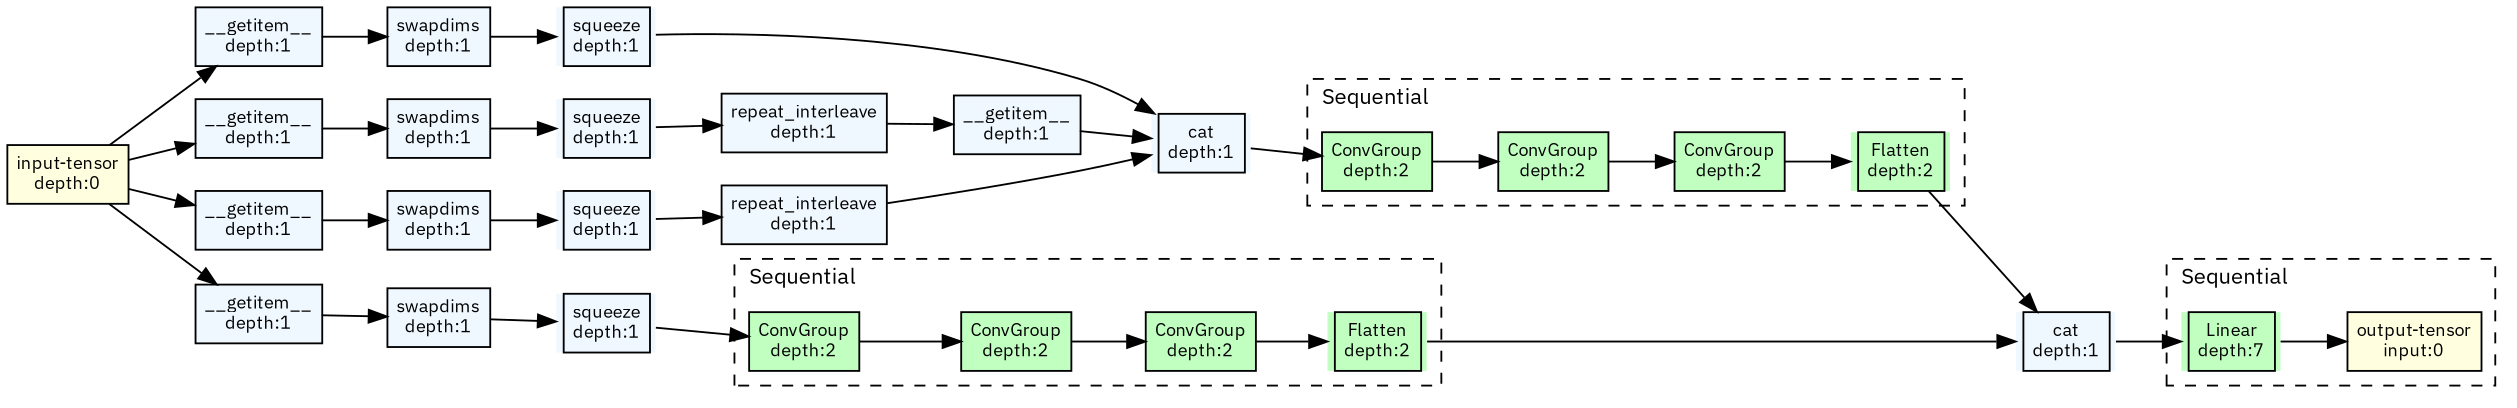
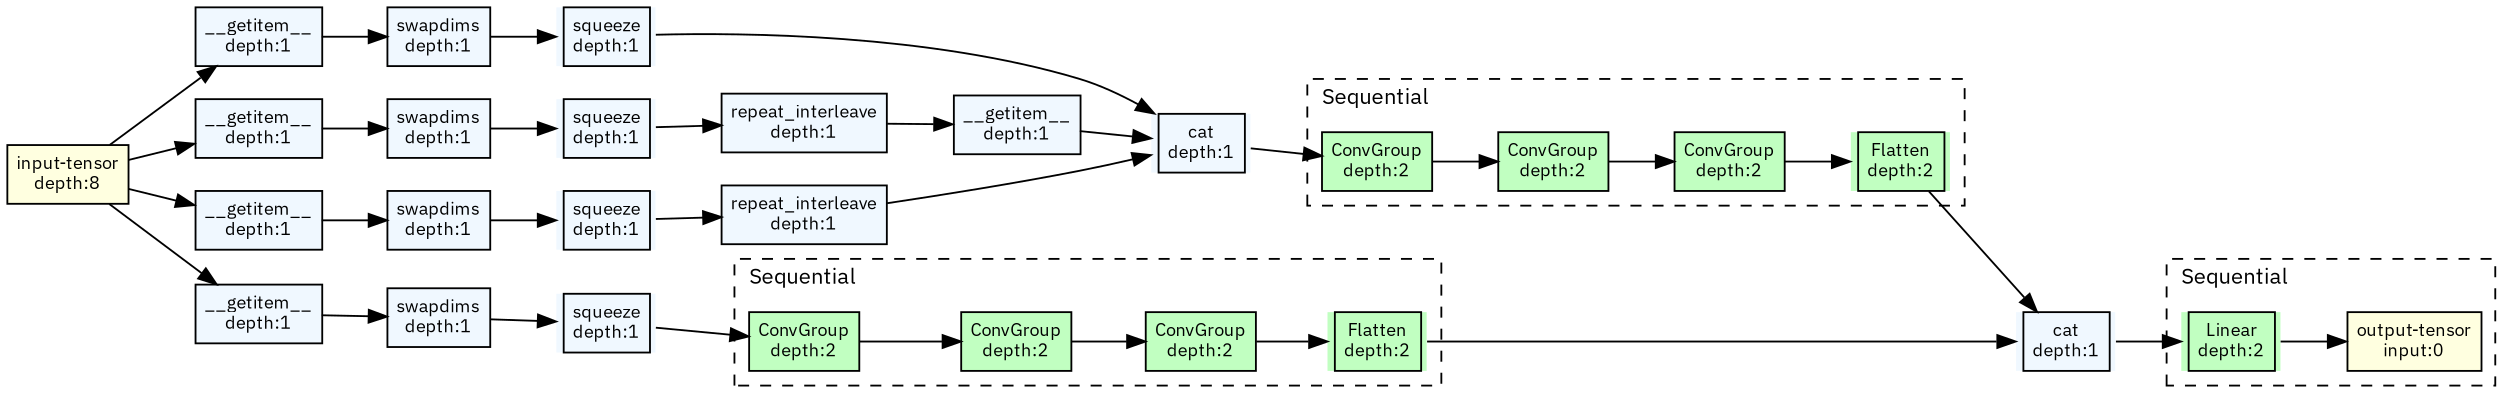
(68, 184) -> (68, 184)
(2232, 351) -> (2232, 351)
